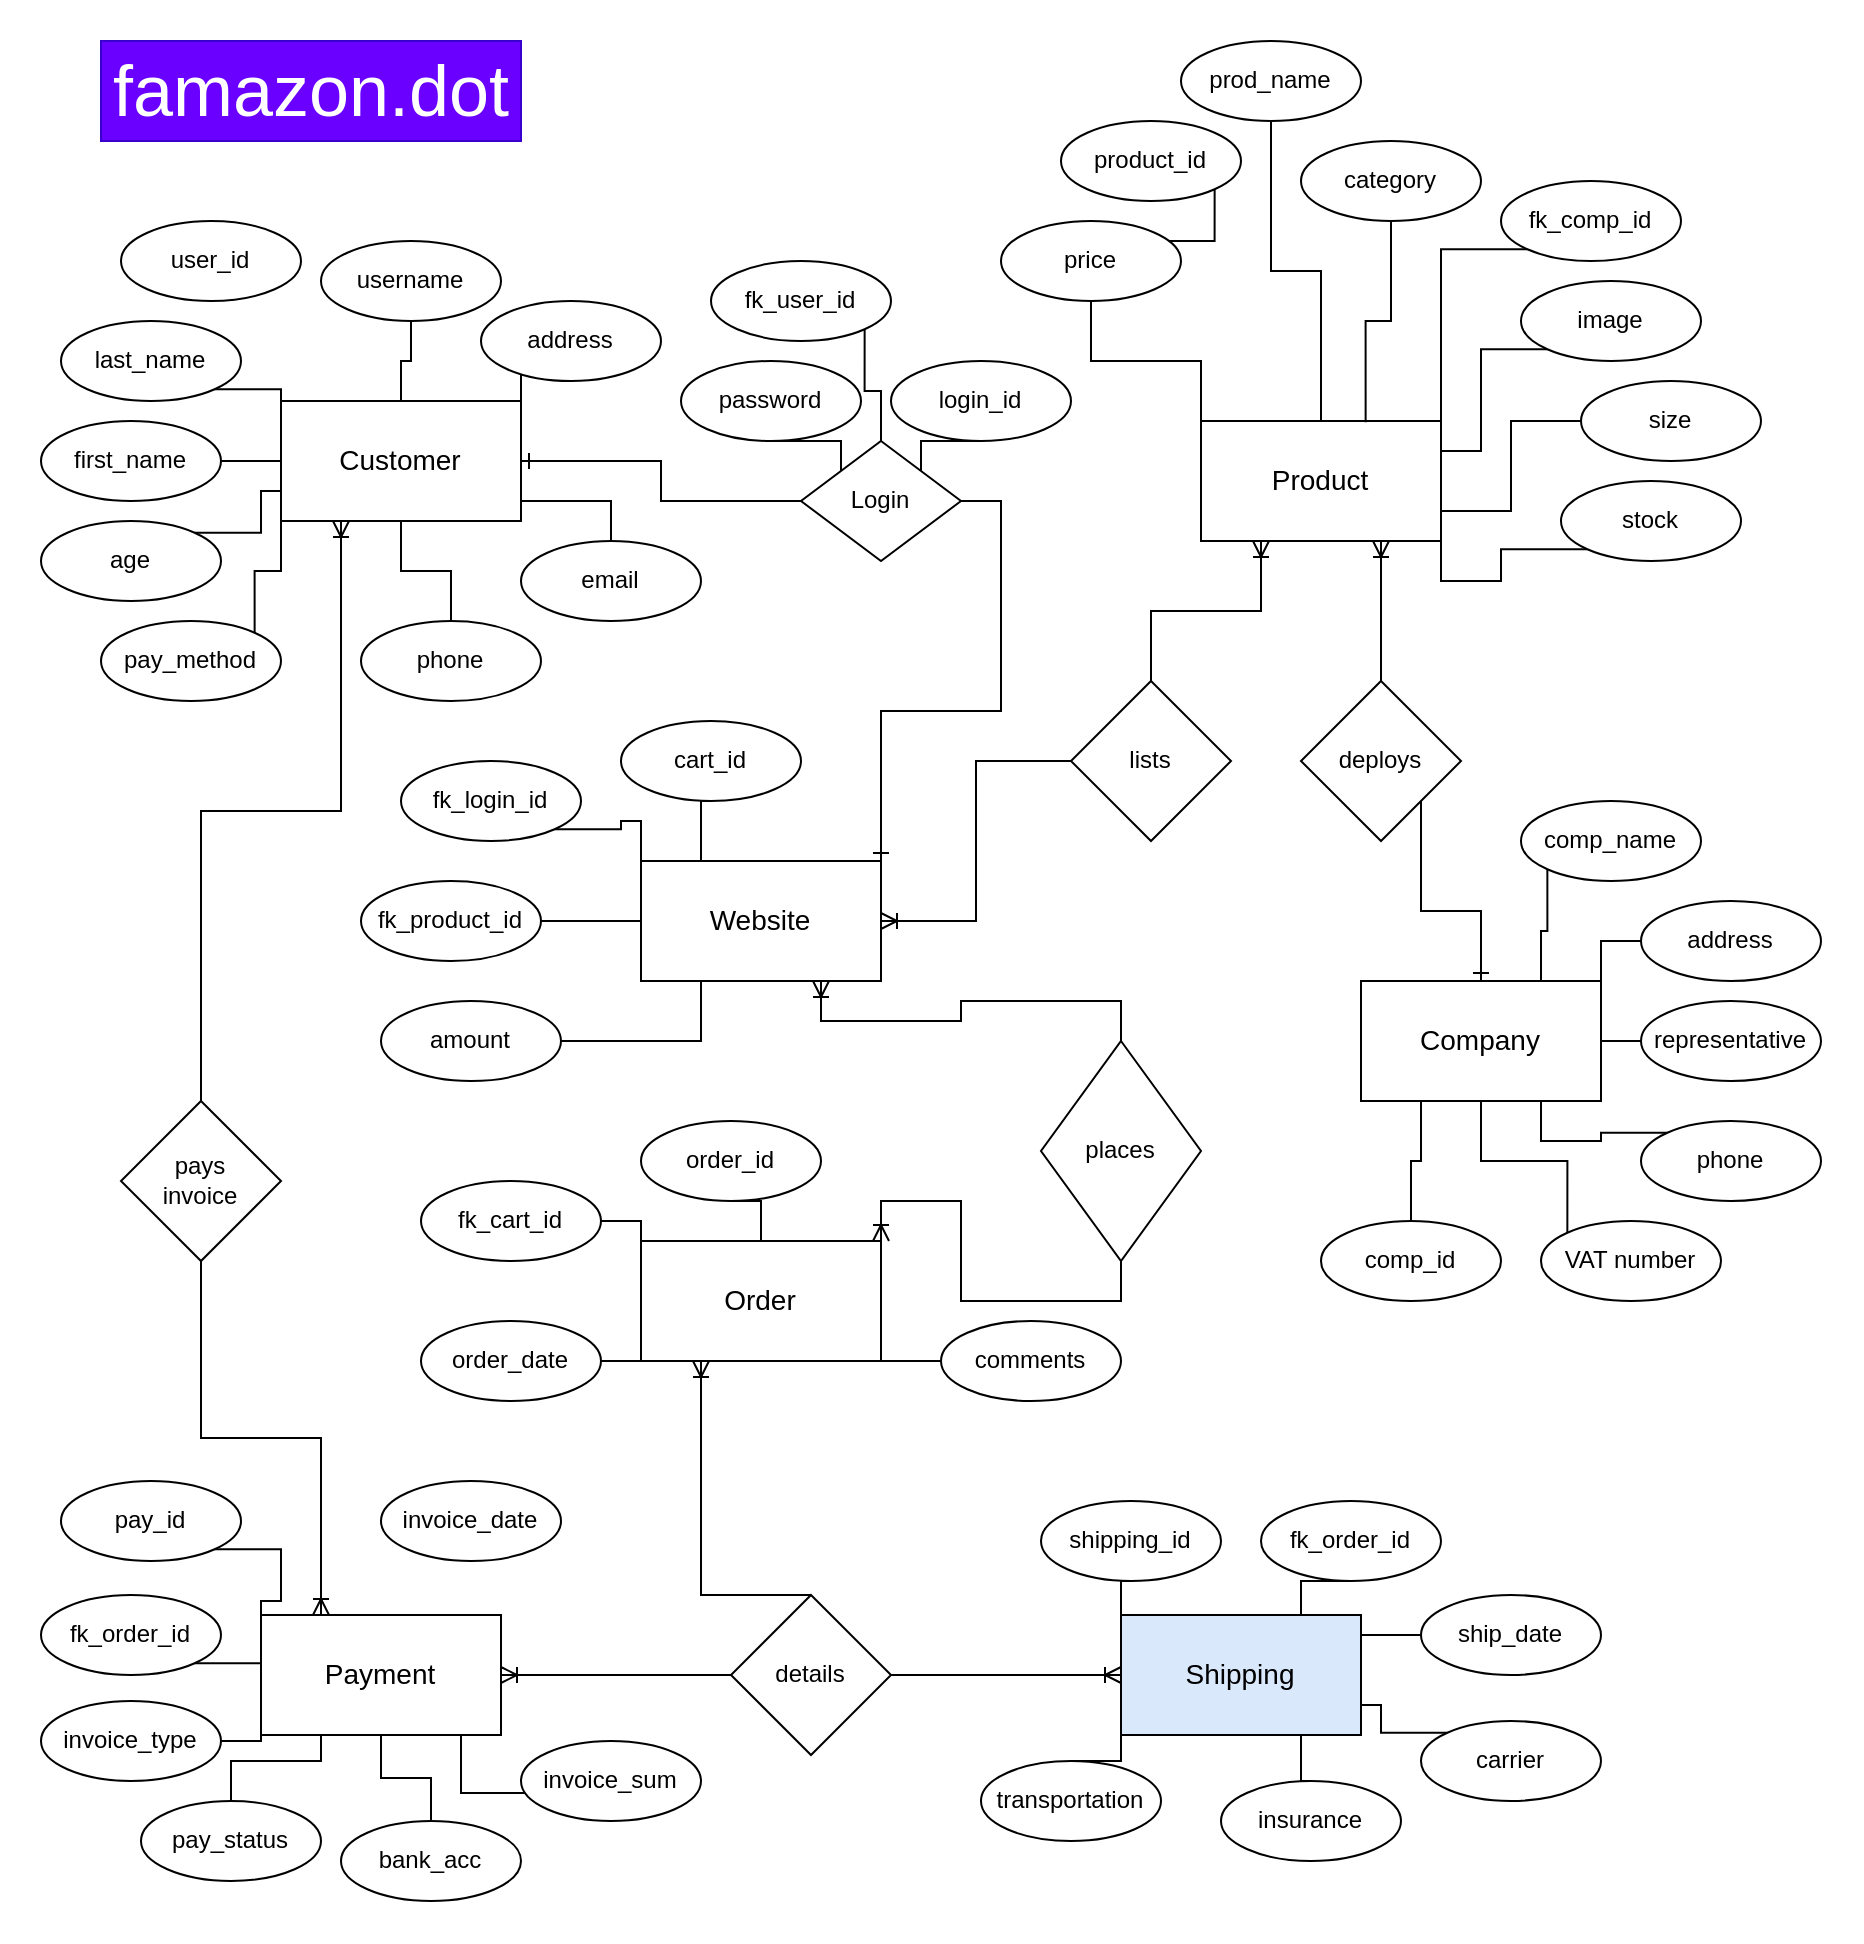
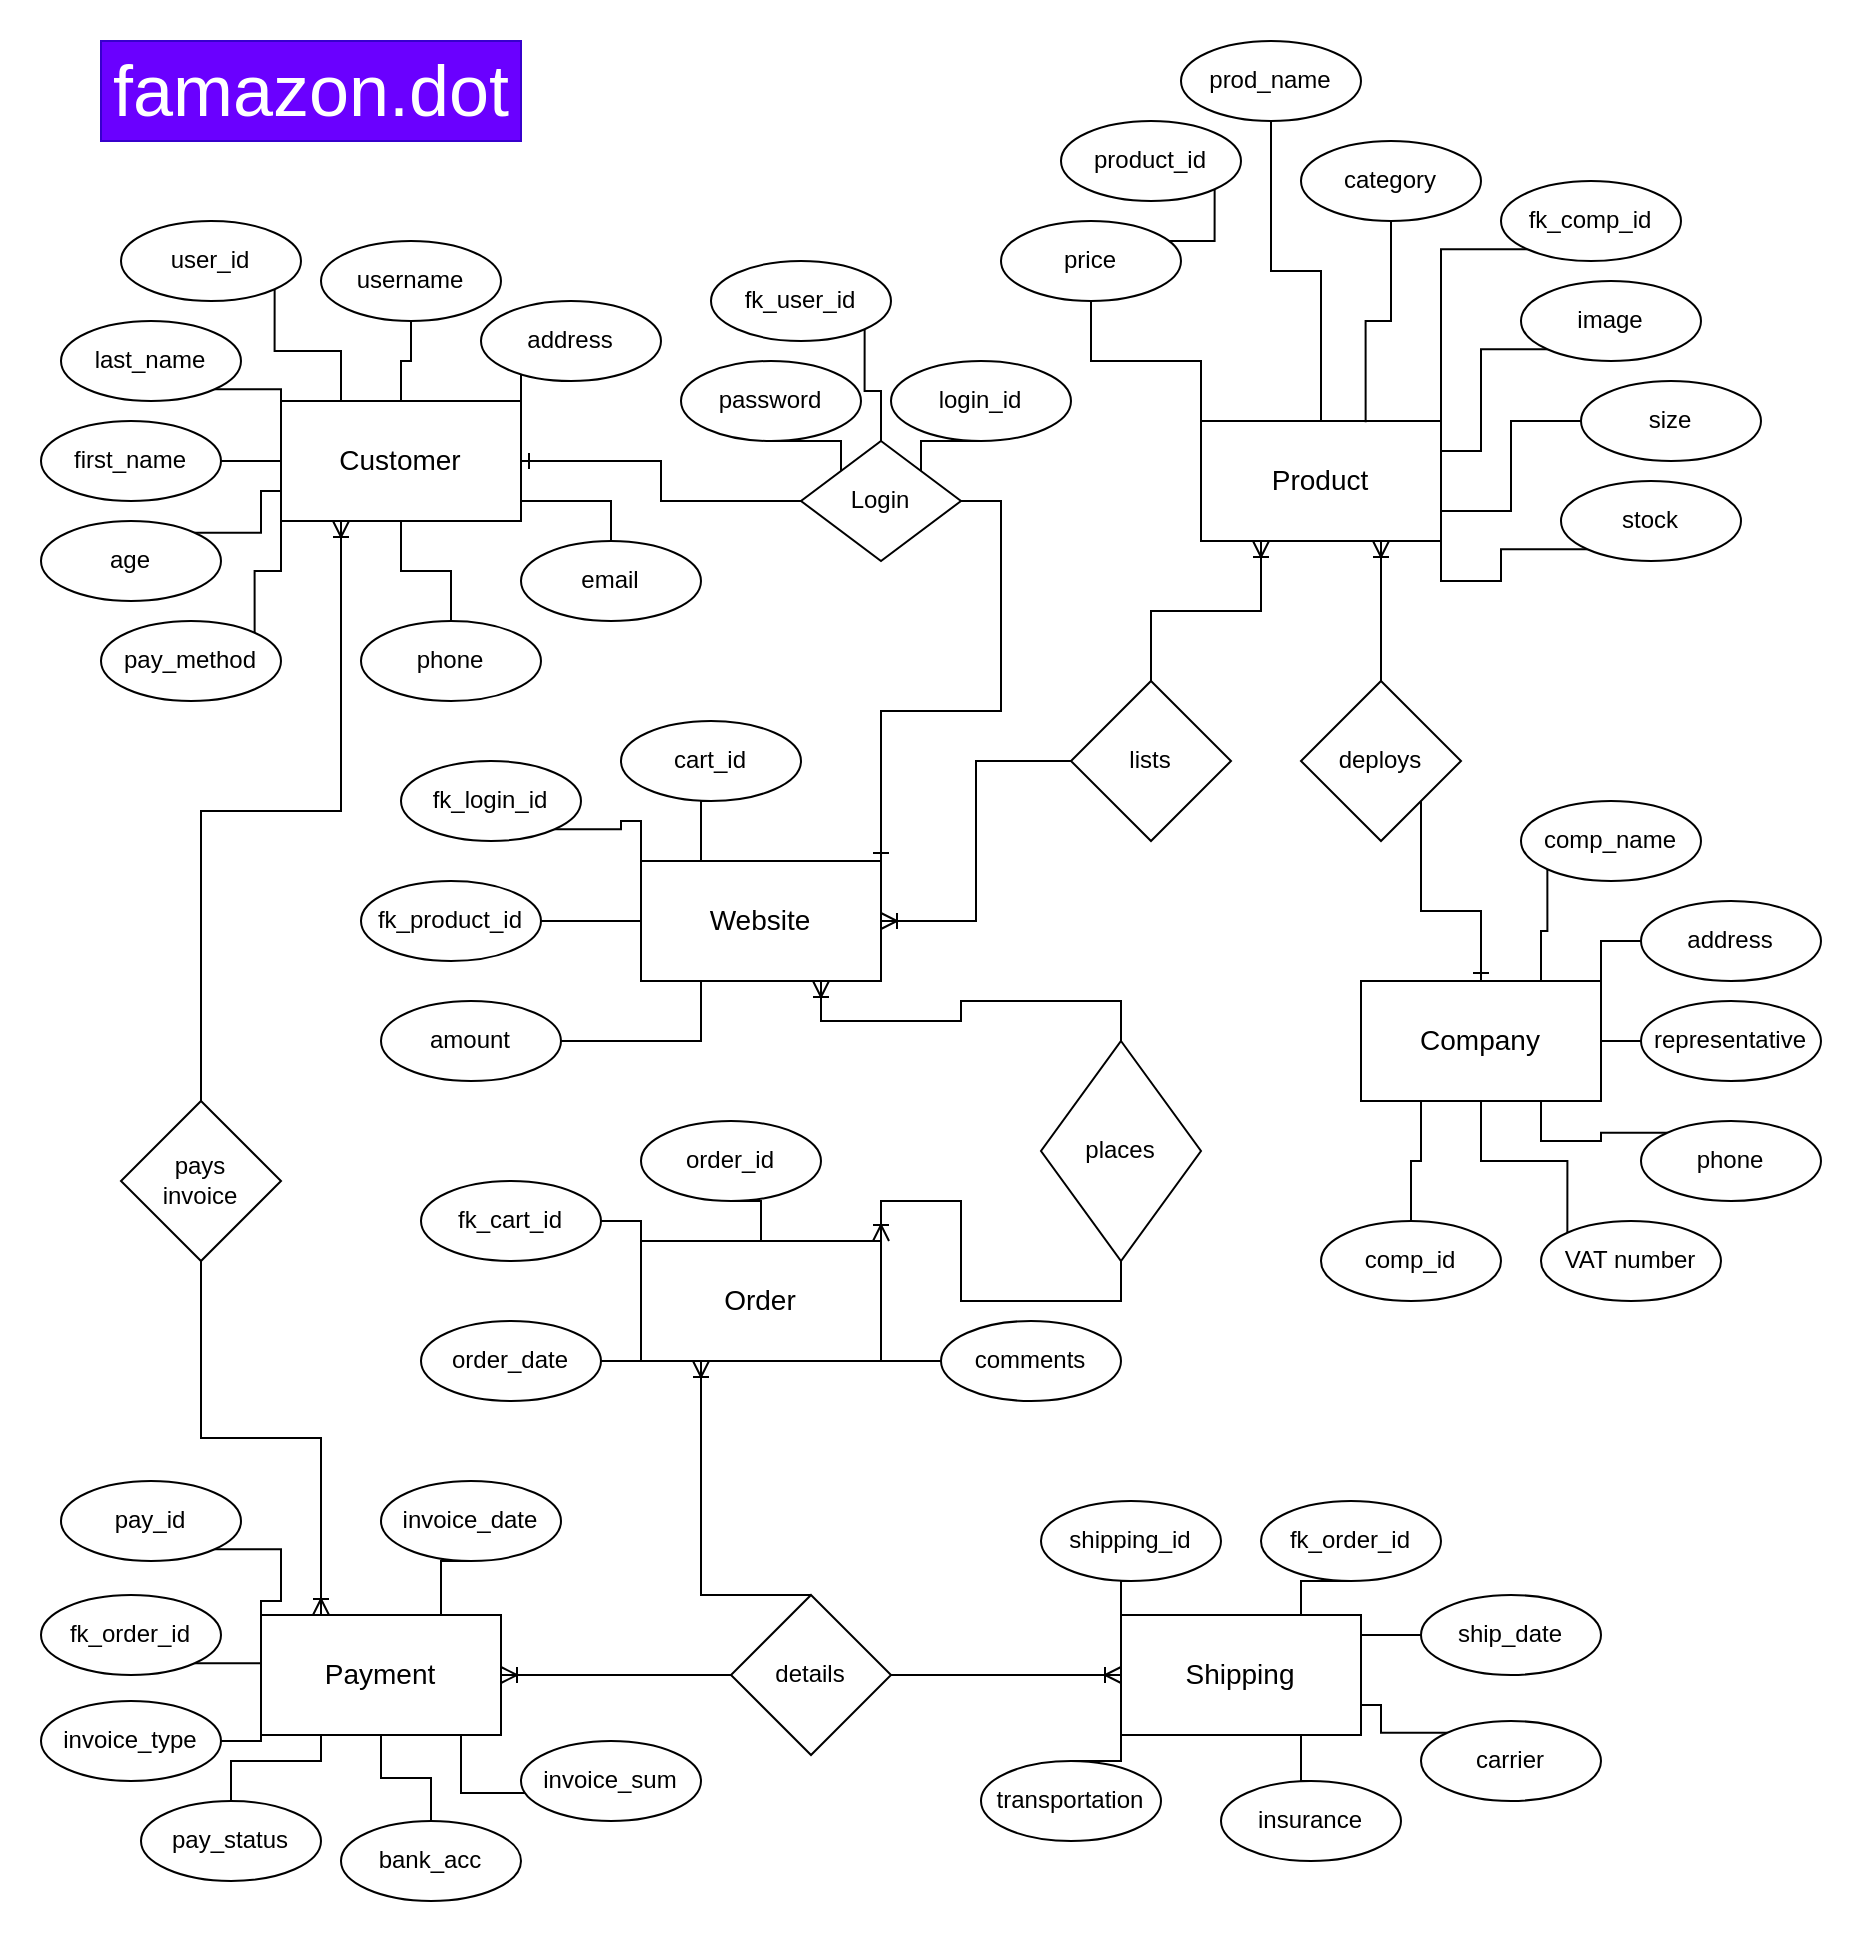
none -> (302, 351)
none -> (441, 1579)
(1241, 1675) -> (1241, 1675)
